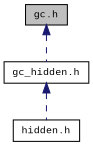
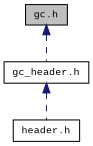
(46, 72) -> (46, 72)
(46, 131) -> (46, 131)
